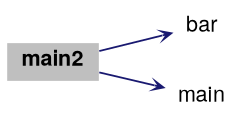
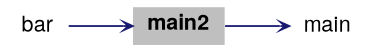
(131, 43) -> (96, 26)
